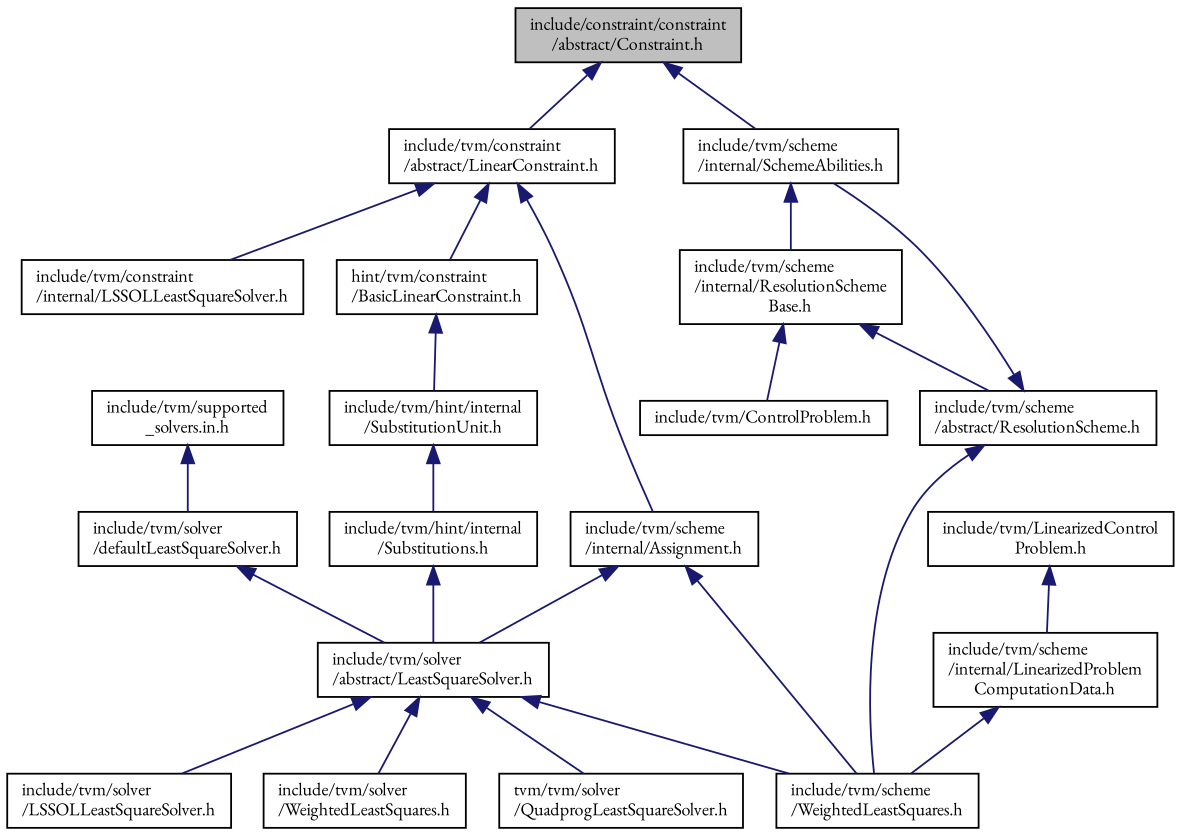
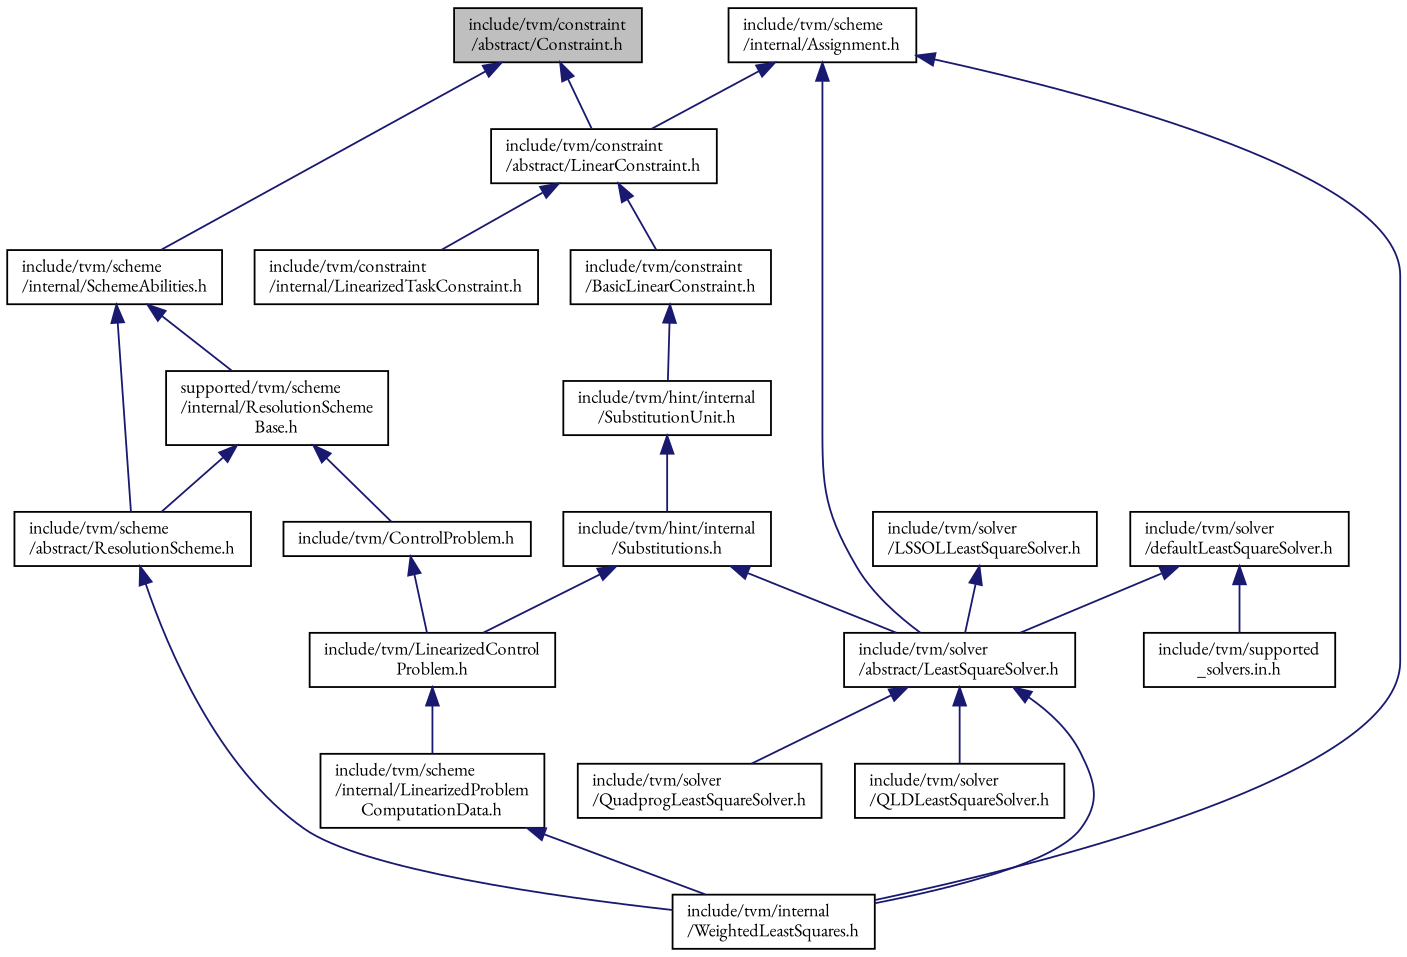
(628, 35) -> (548, 35)
(936, 268) -> (124, 417)
(162, 287) -> (396, 277)
(437, 287) -> (671, 277)
(791, 287) -> (277, 408)
(593, 355) -> (705, 100)
(188, 488) -> (1240, 609)
none -> (421, 604)
none -> (542, 604)
(267, 739) -> (970, 608)
(365, 801) -> (960, 791)
(621, 801) -> (700, 791)
(878, 801) -> (774, 922)
